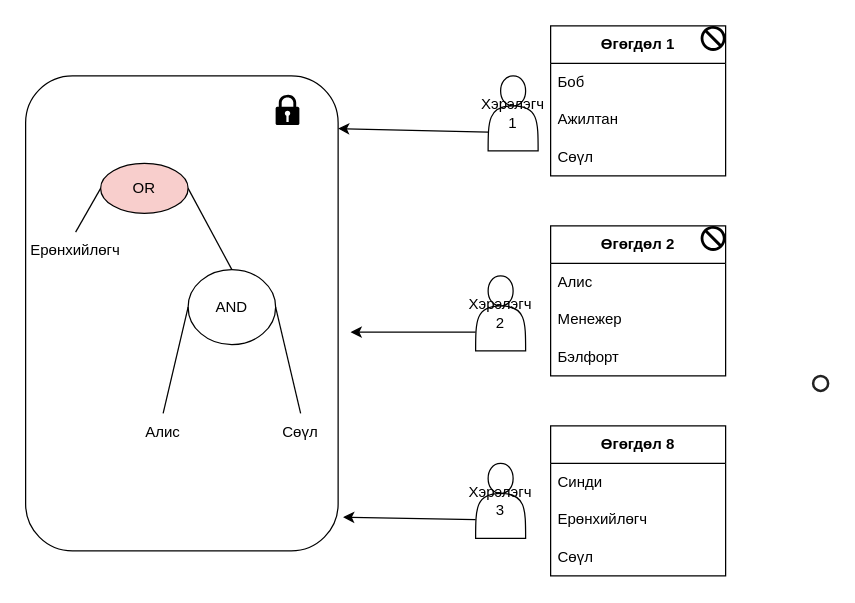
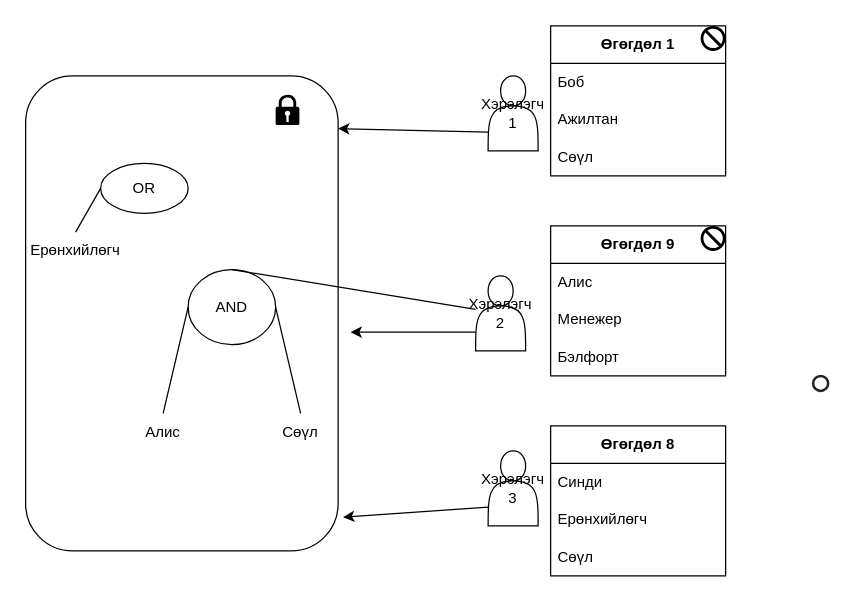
(144, 188) -> (144, 188)
(210, 229) -> (354, 289)
(638, 244) -> (638, 244)
(501, 501) -> (513, 488)
